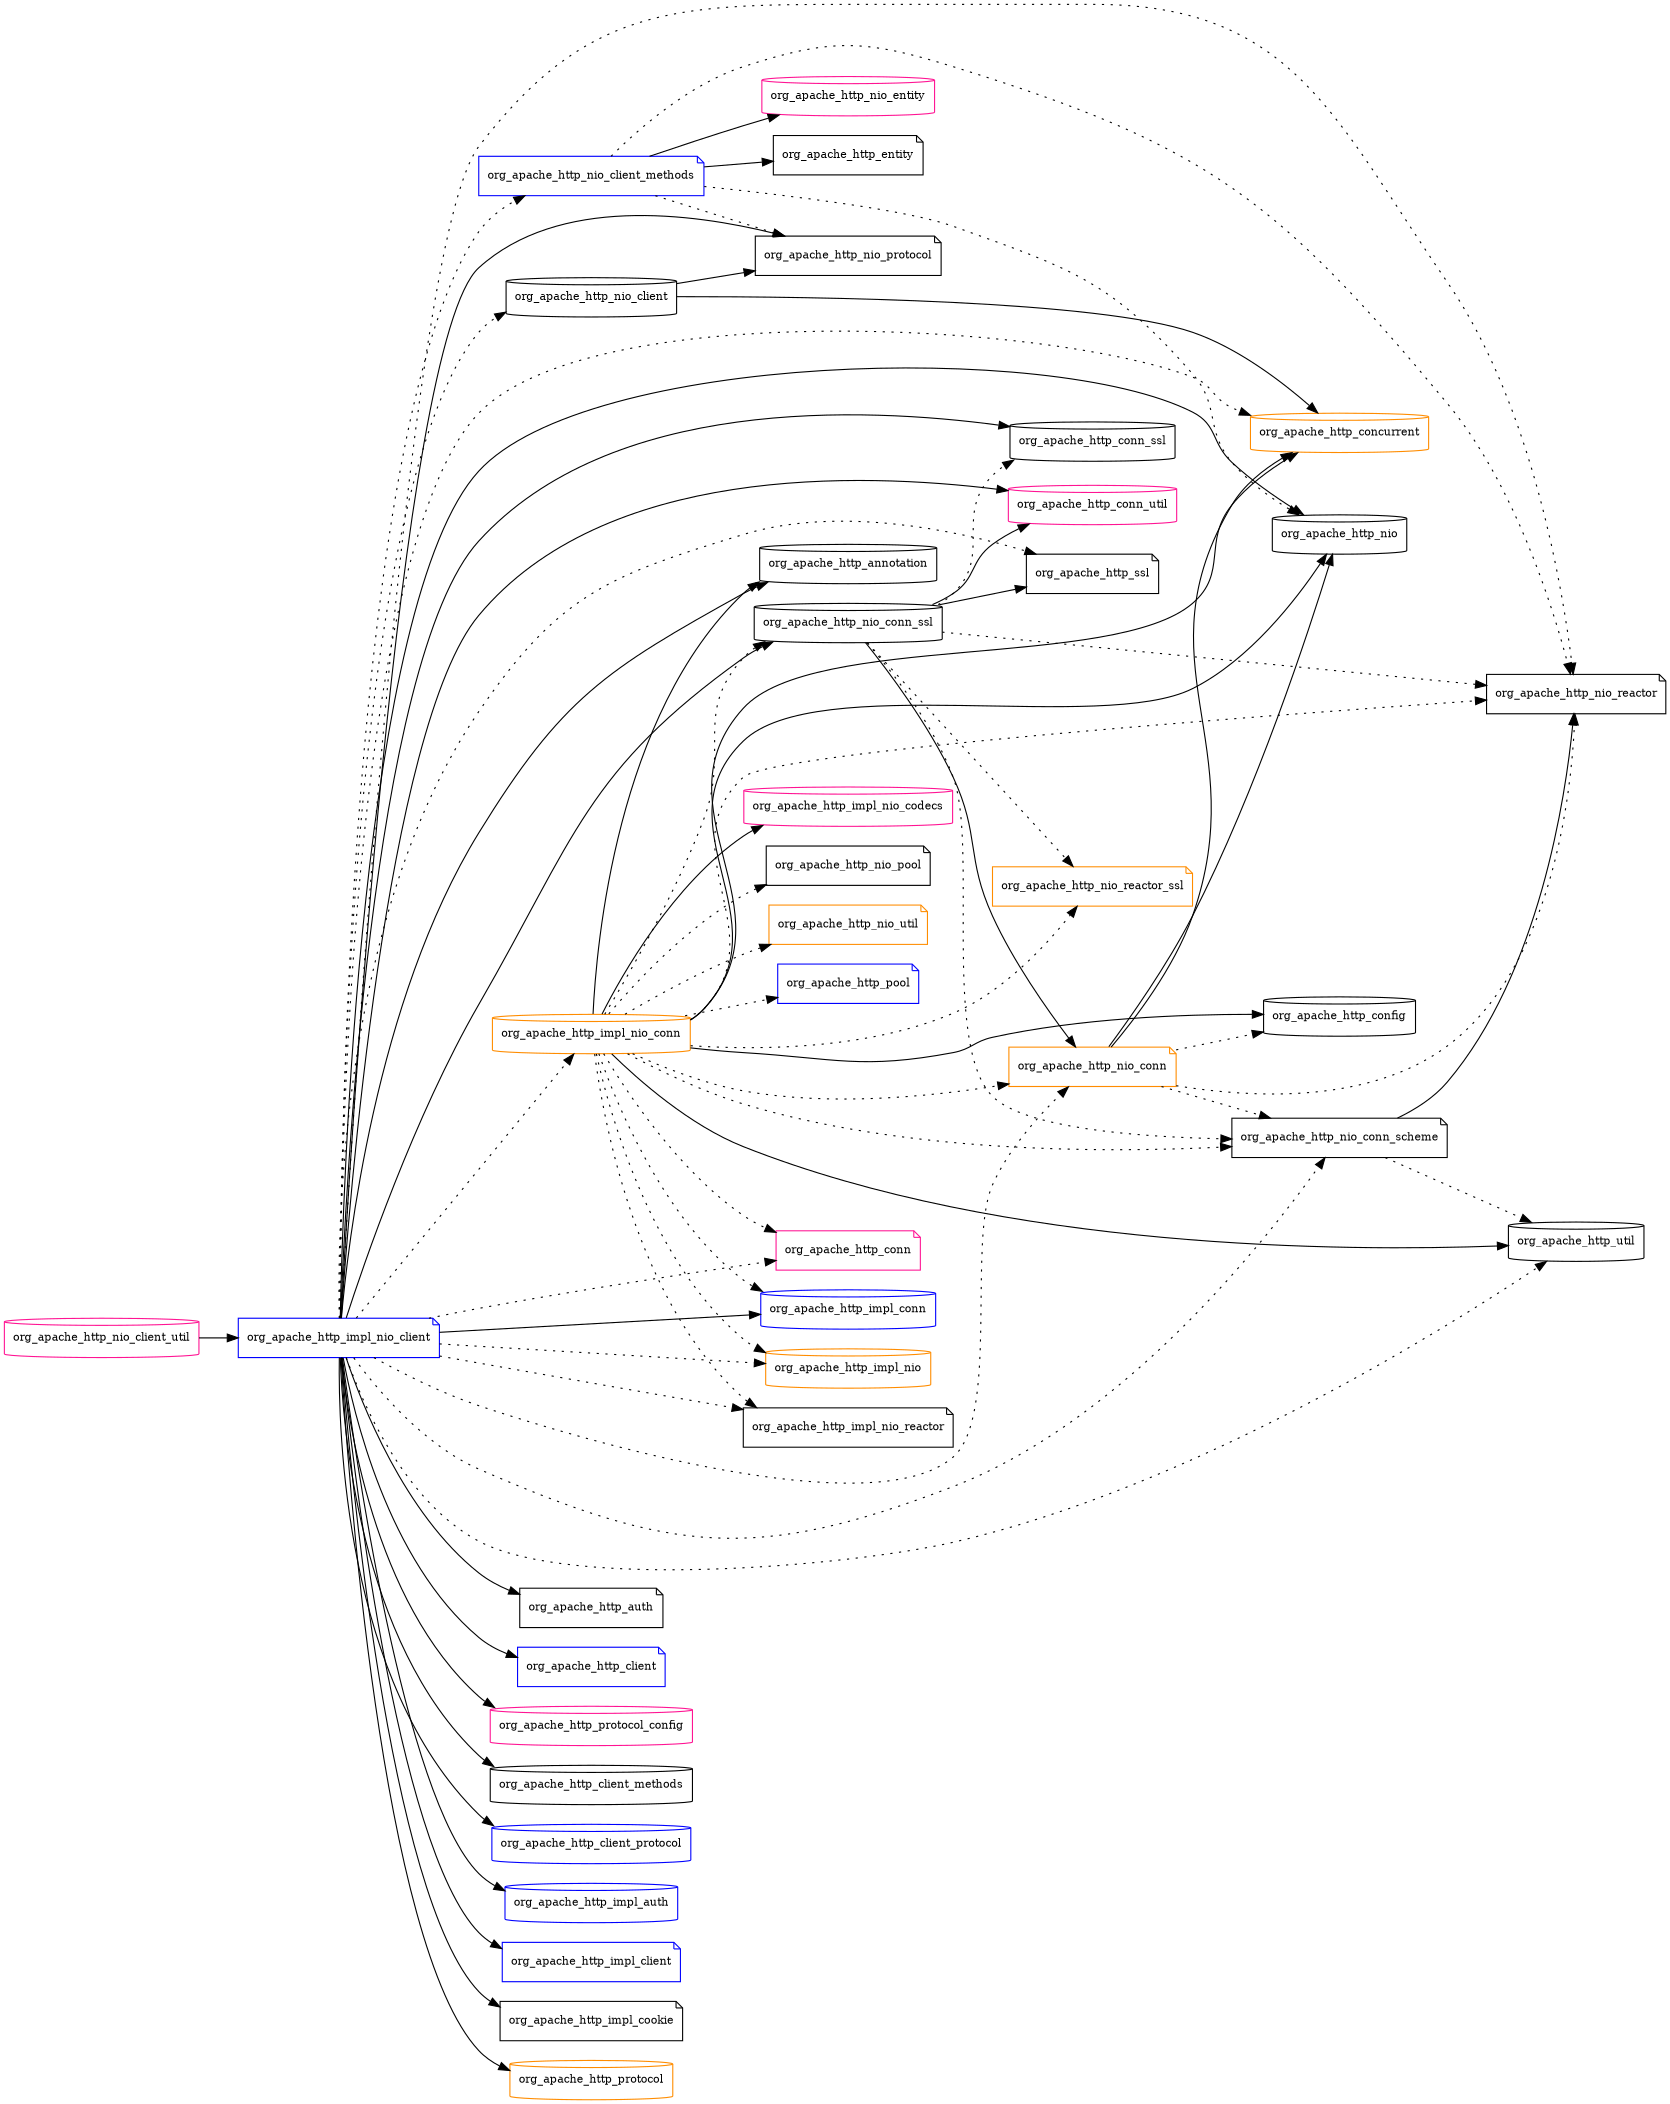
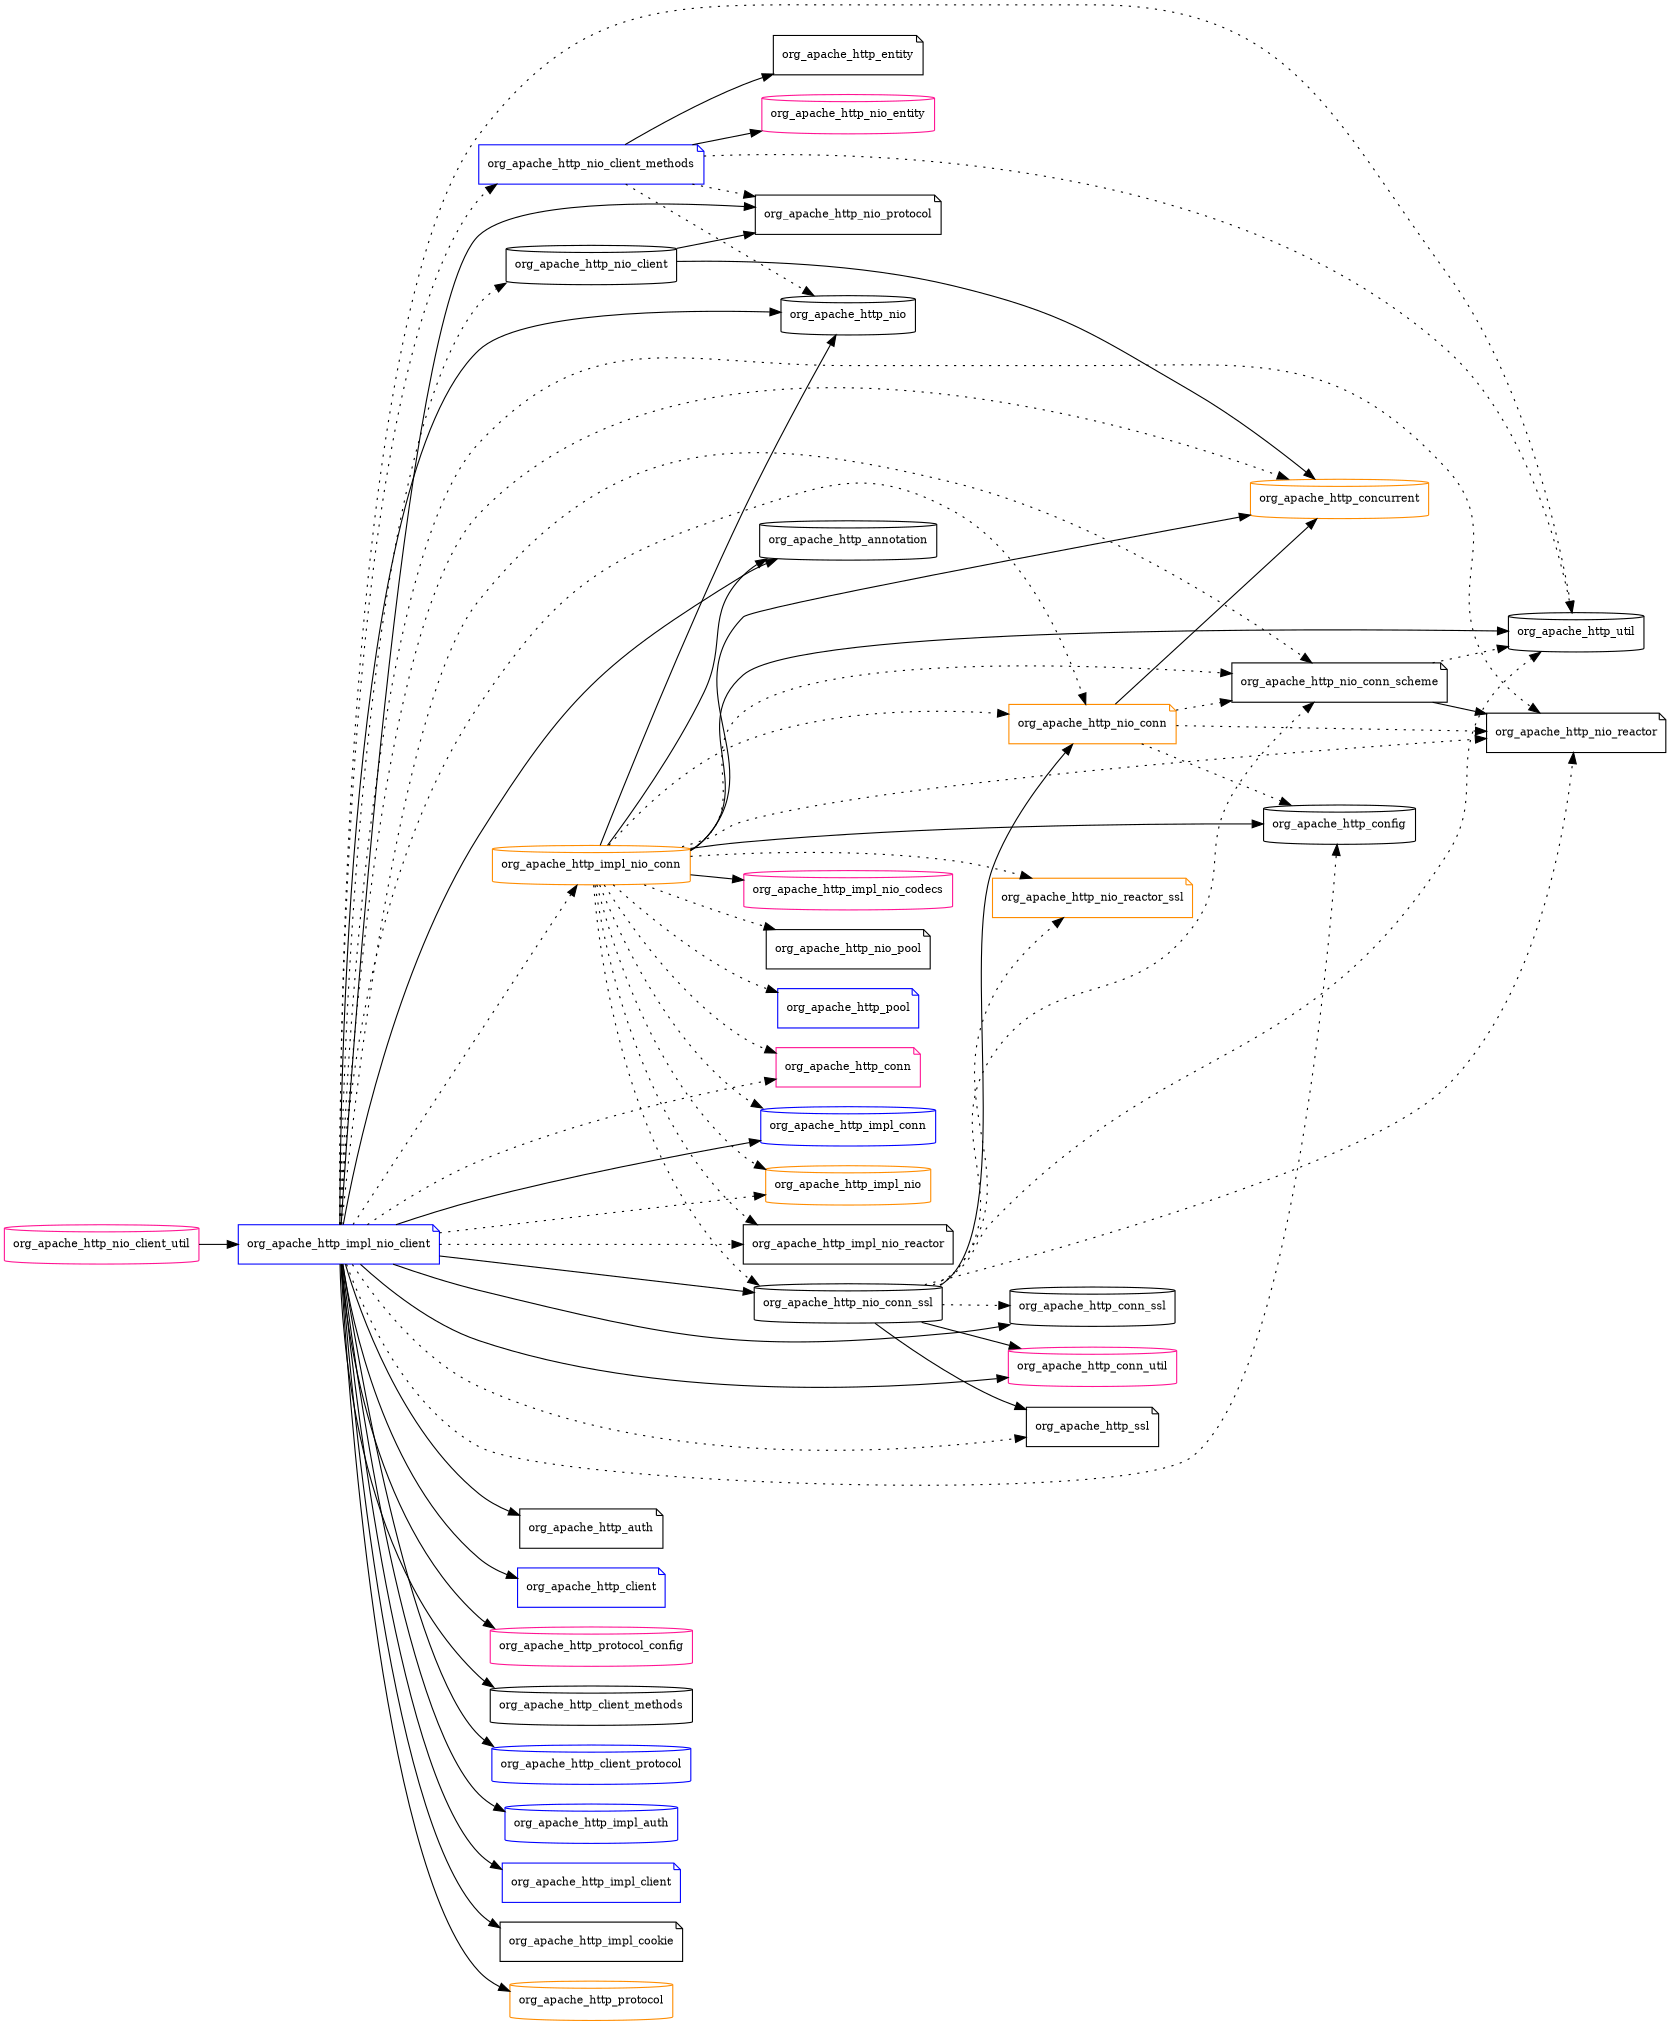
(1195, 165) -> (1231, 226)
(1239, 815) -> none
(848, 925) -> none
none -> (1289, 1017)
none -> (1034, 1482)
